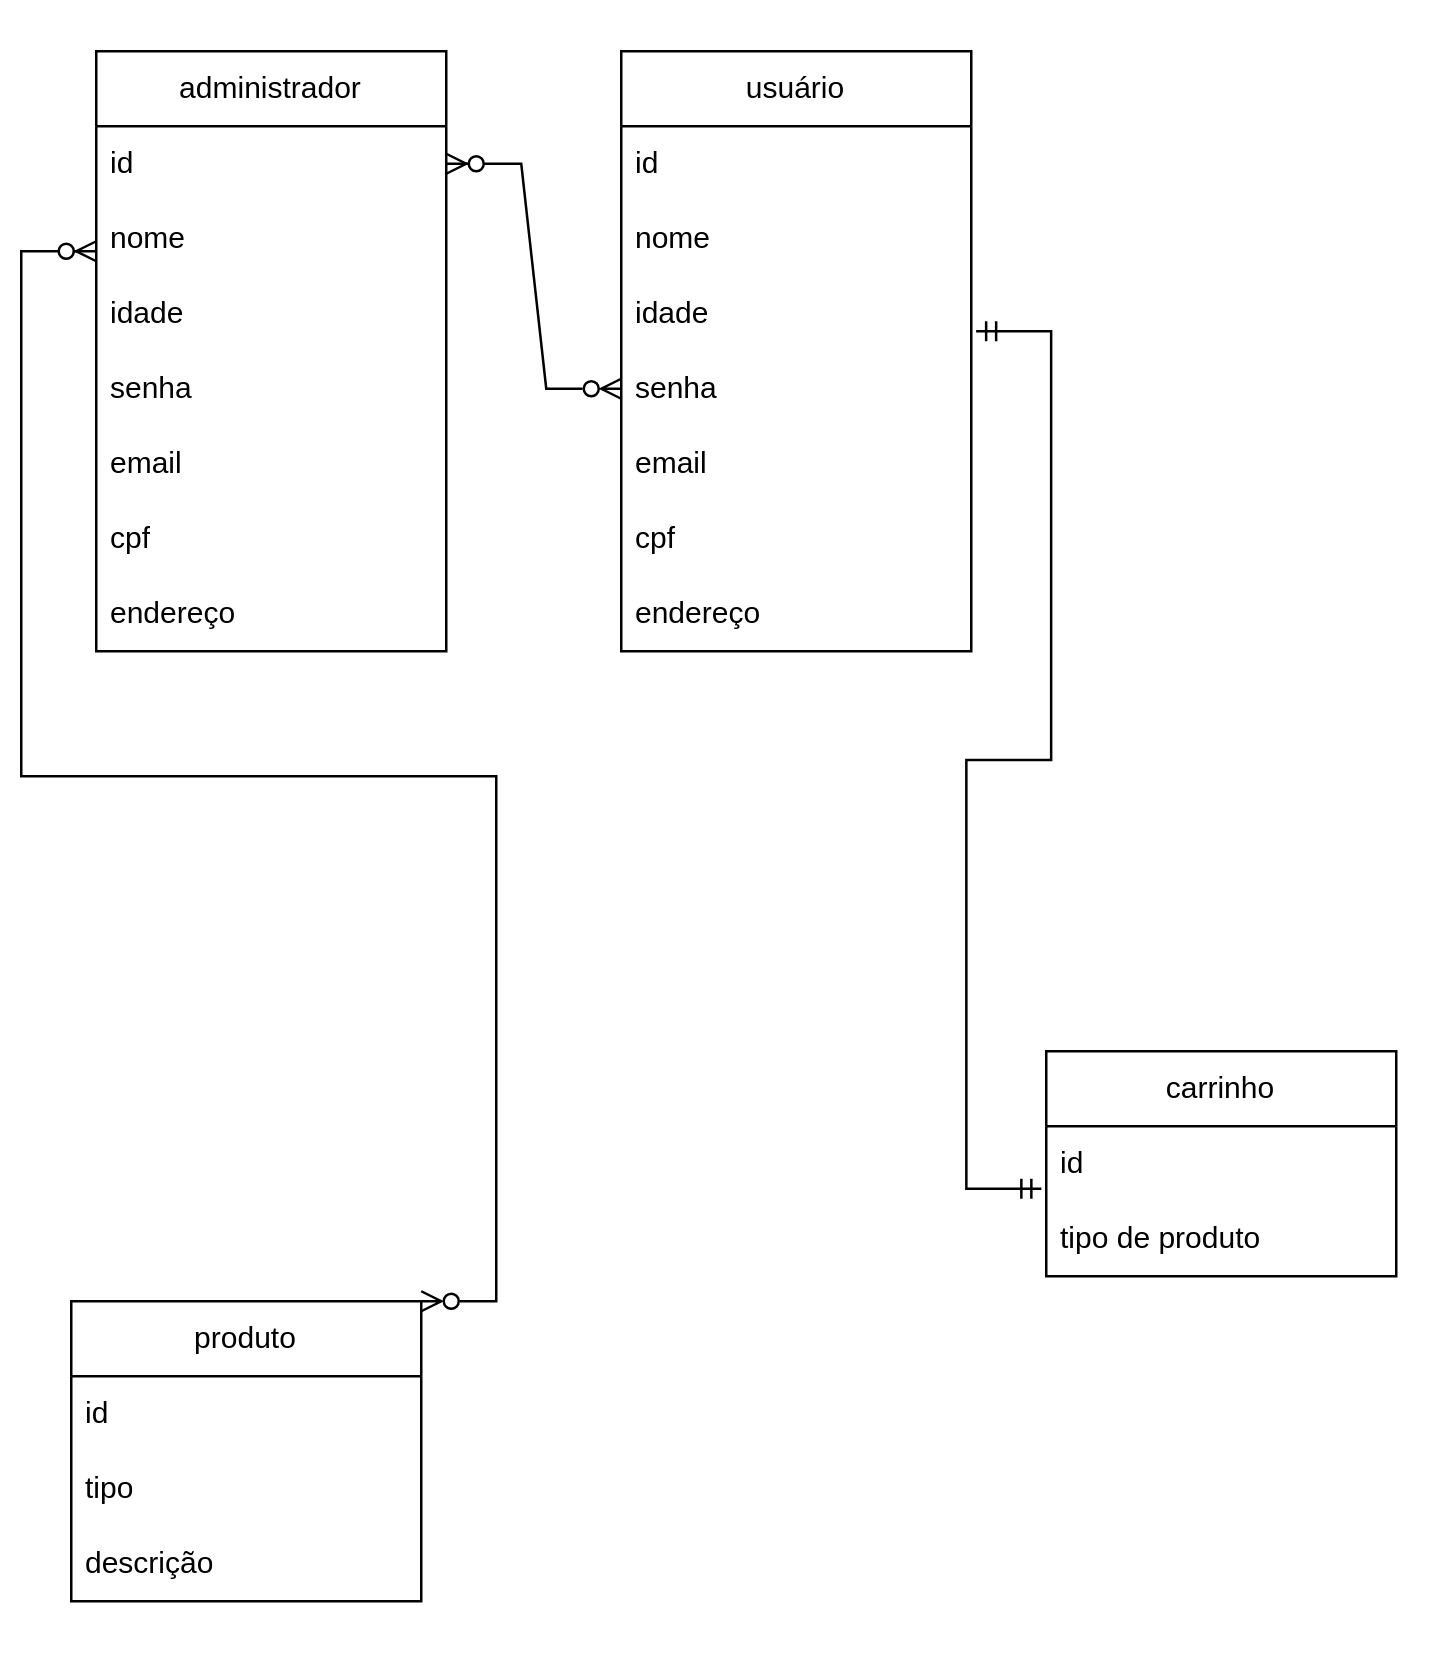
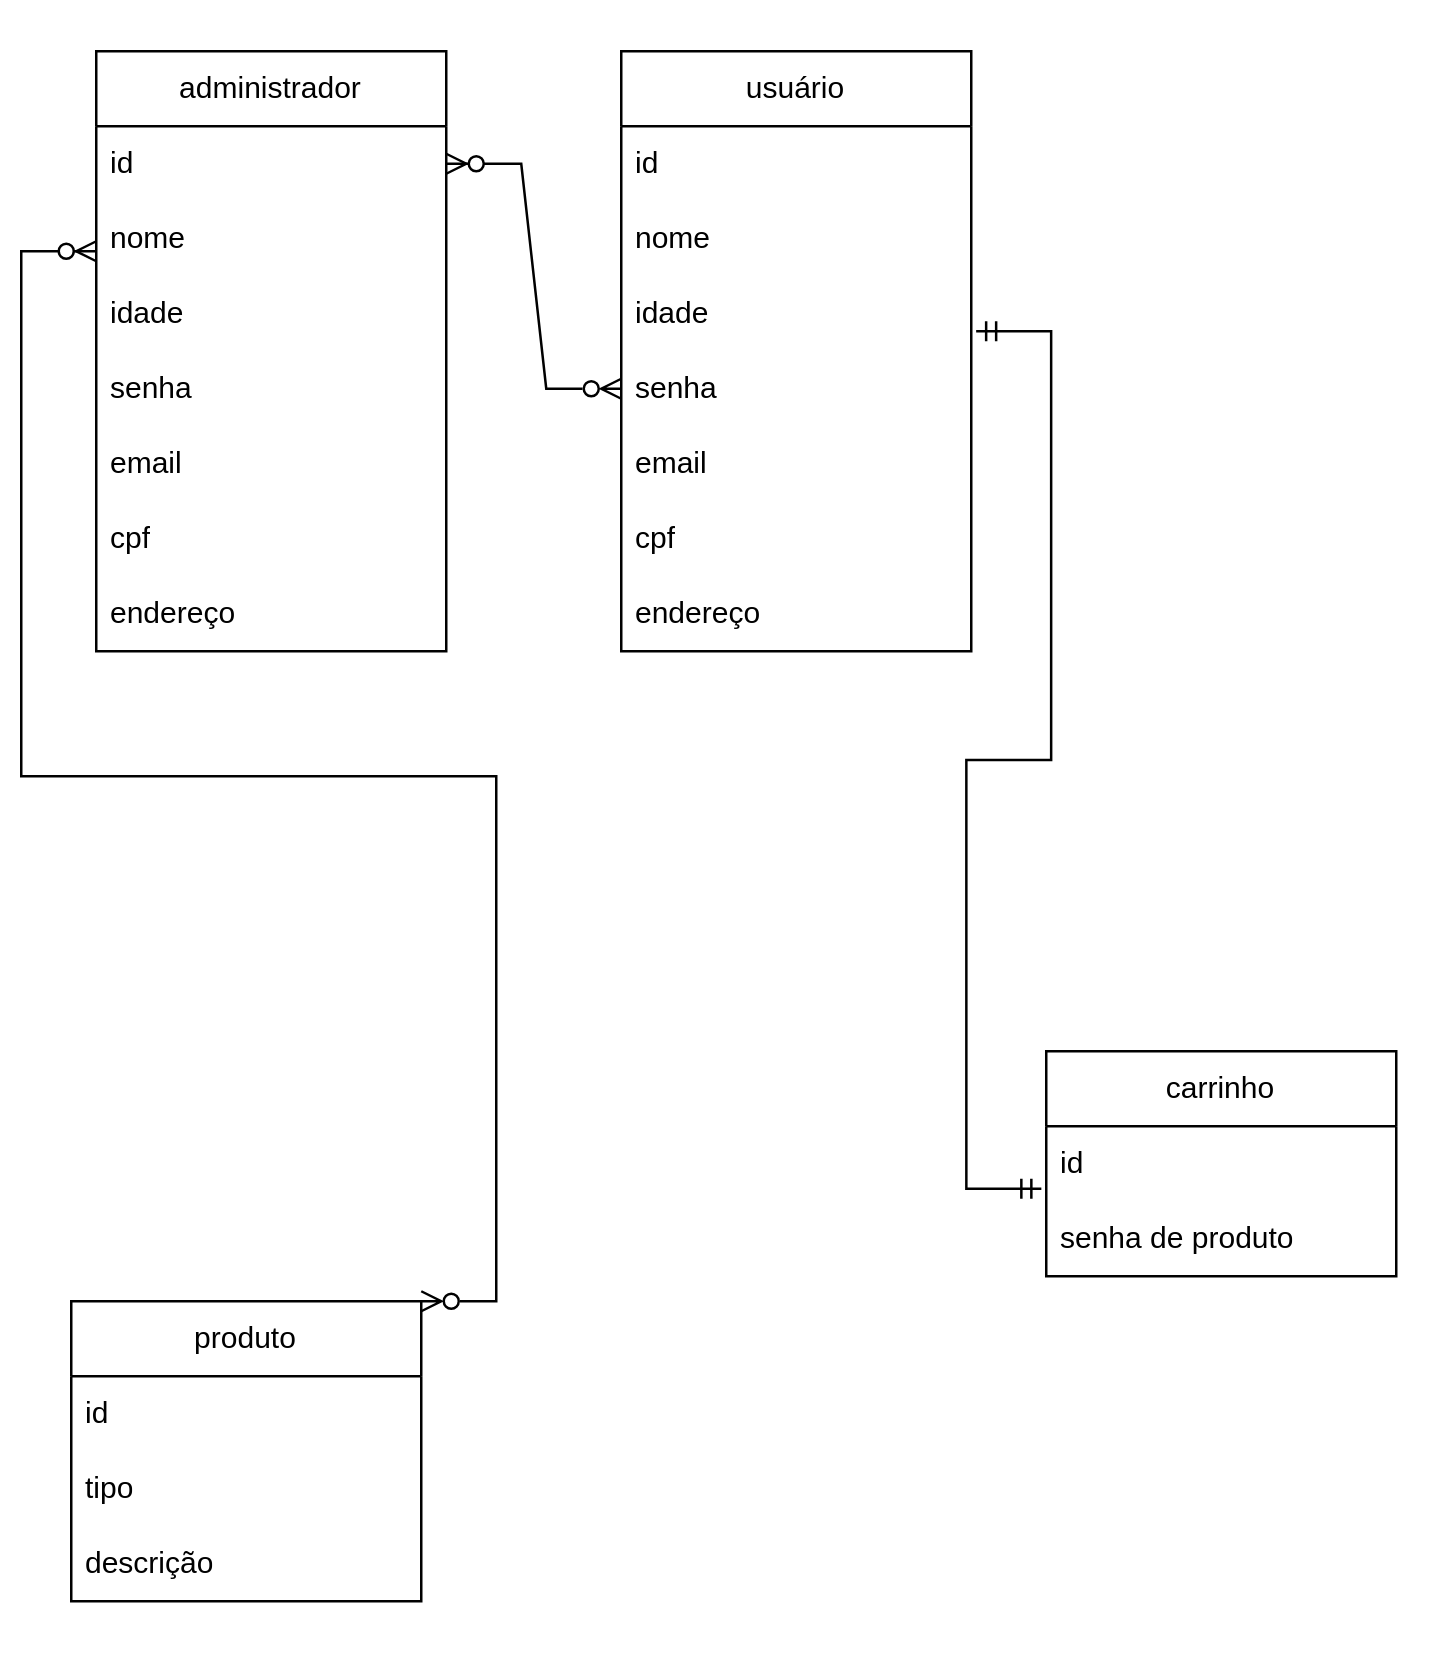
(1176, 1239) -> (1188, 1239)
